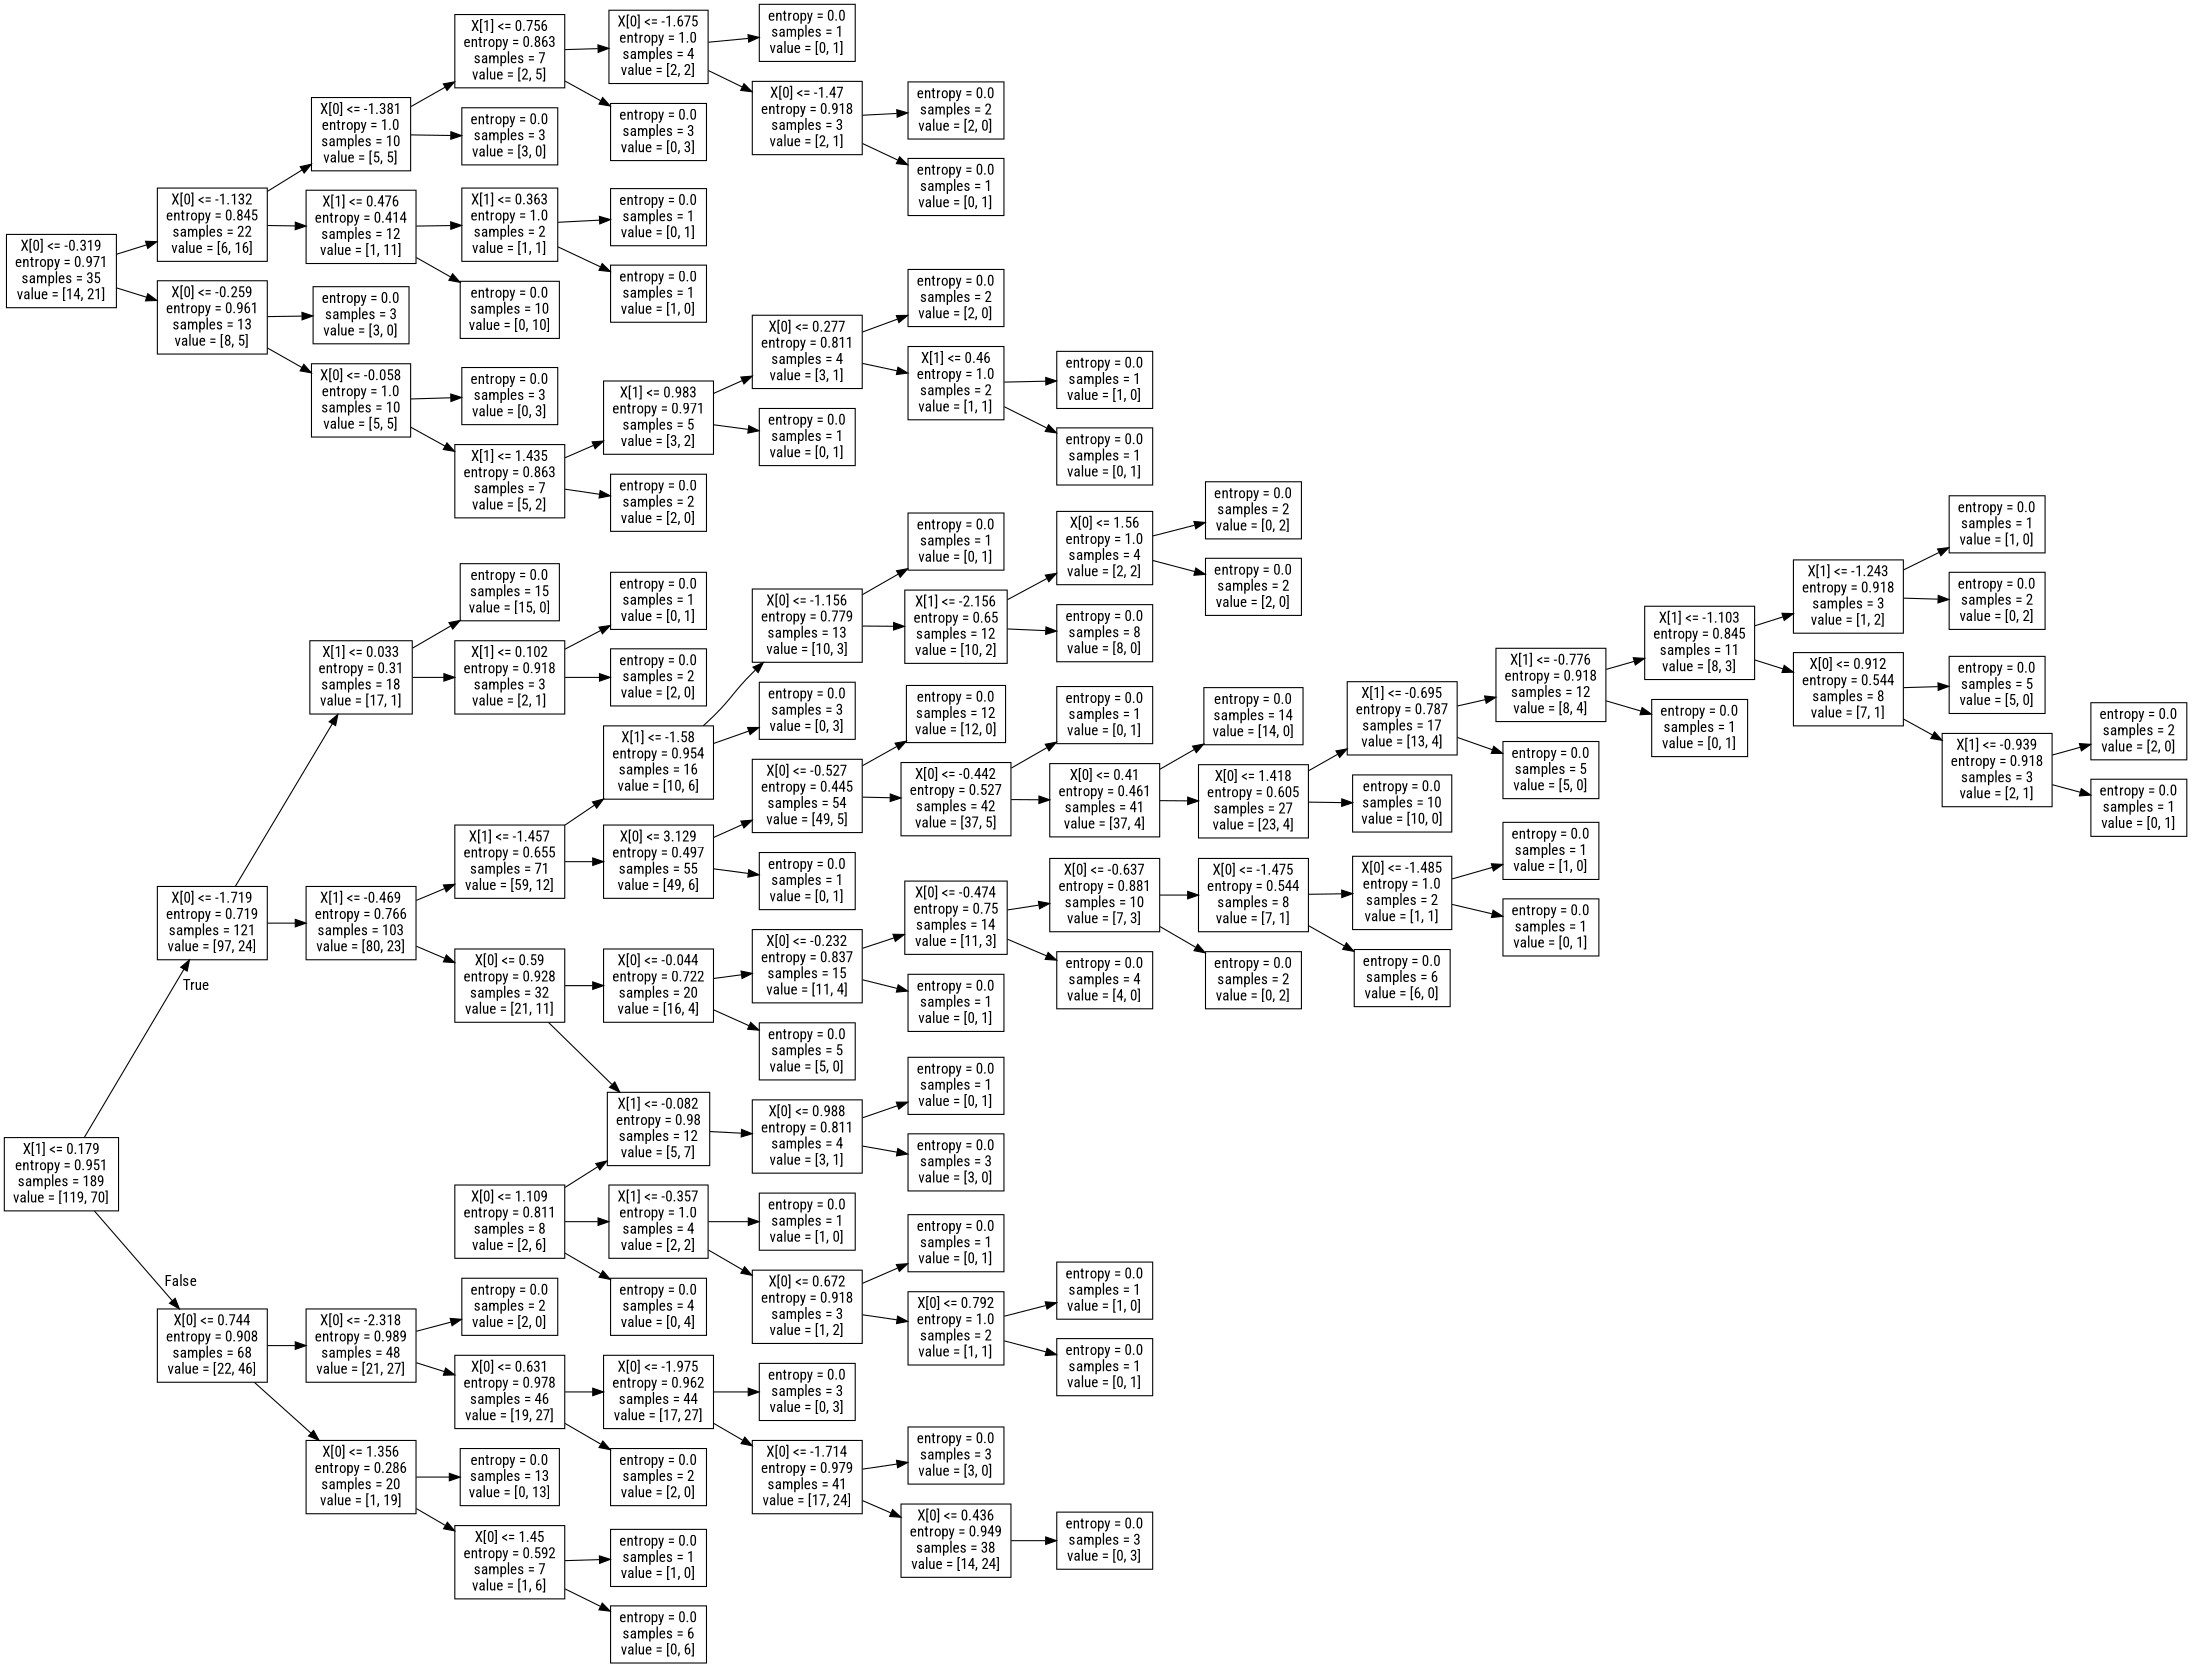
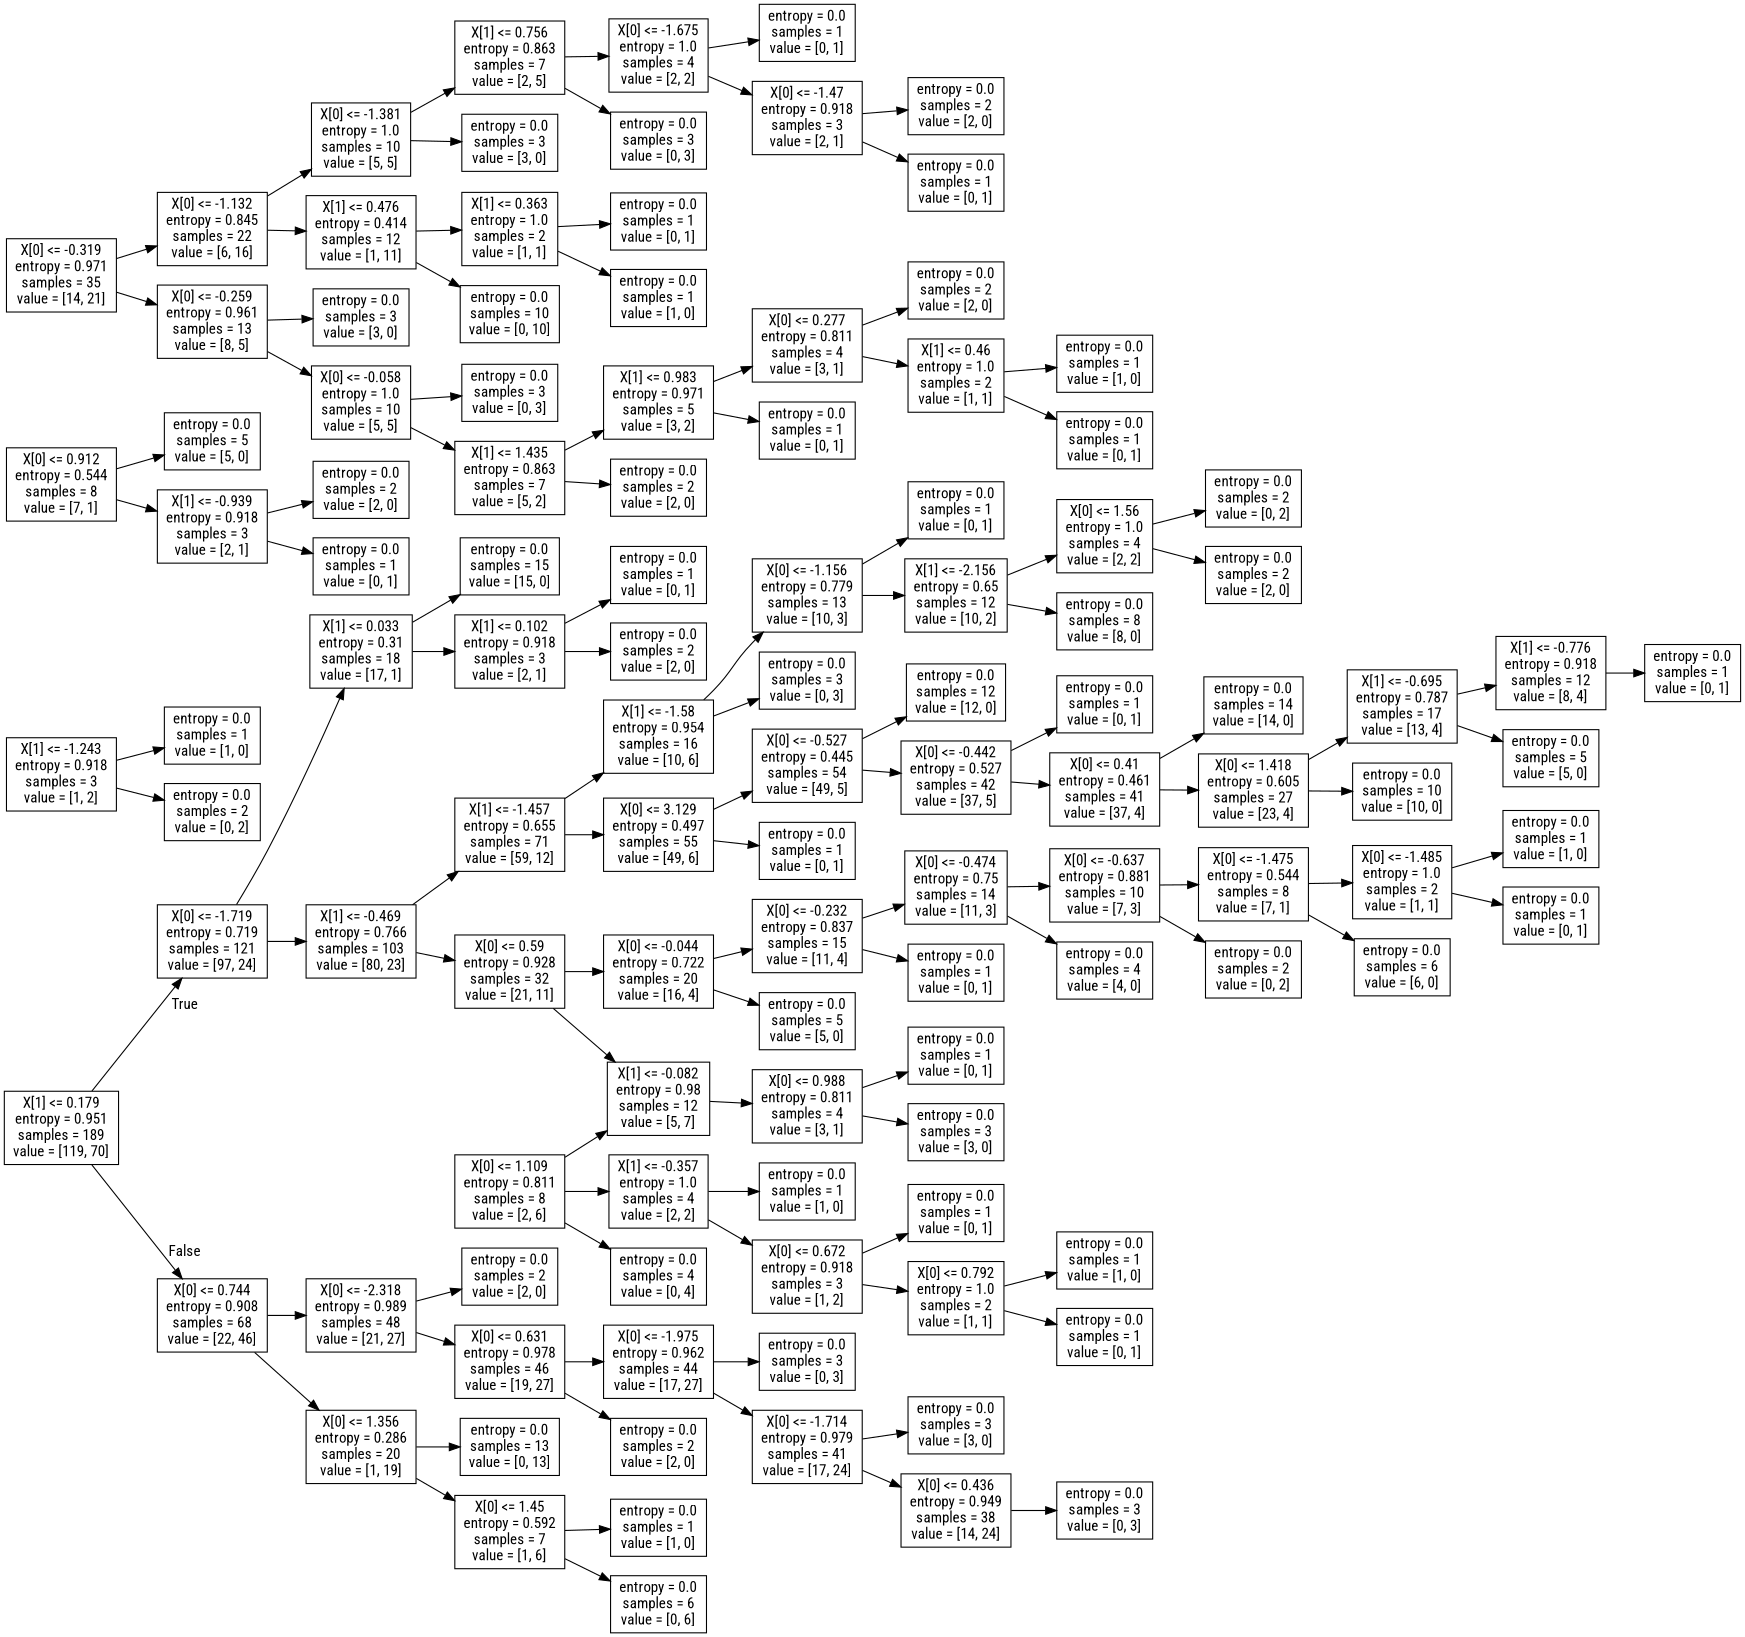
(1700, 643) -> none
